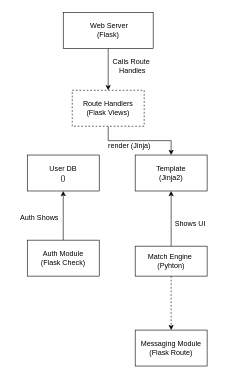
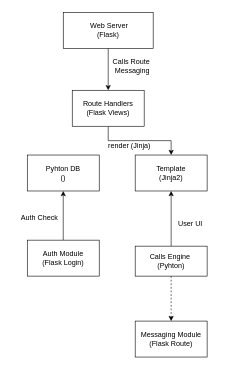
(133, 66) -> (133, 66)
(108, 108) -> (108, 108)
(63, 173) -> (63, 173)
(40, 218) -> (40, 218)
(190, 224) -> (190, 224)
(63, 258) -> (63, 258)
(171, 261) -> (171, 261)
(171, 348) -> (171, 339)
